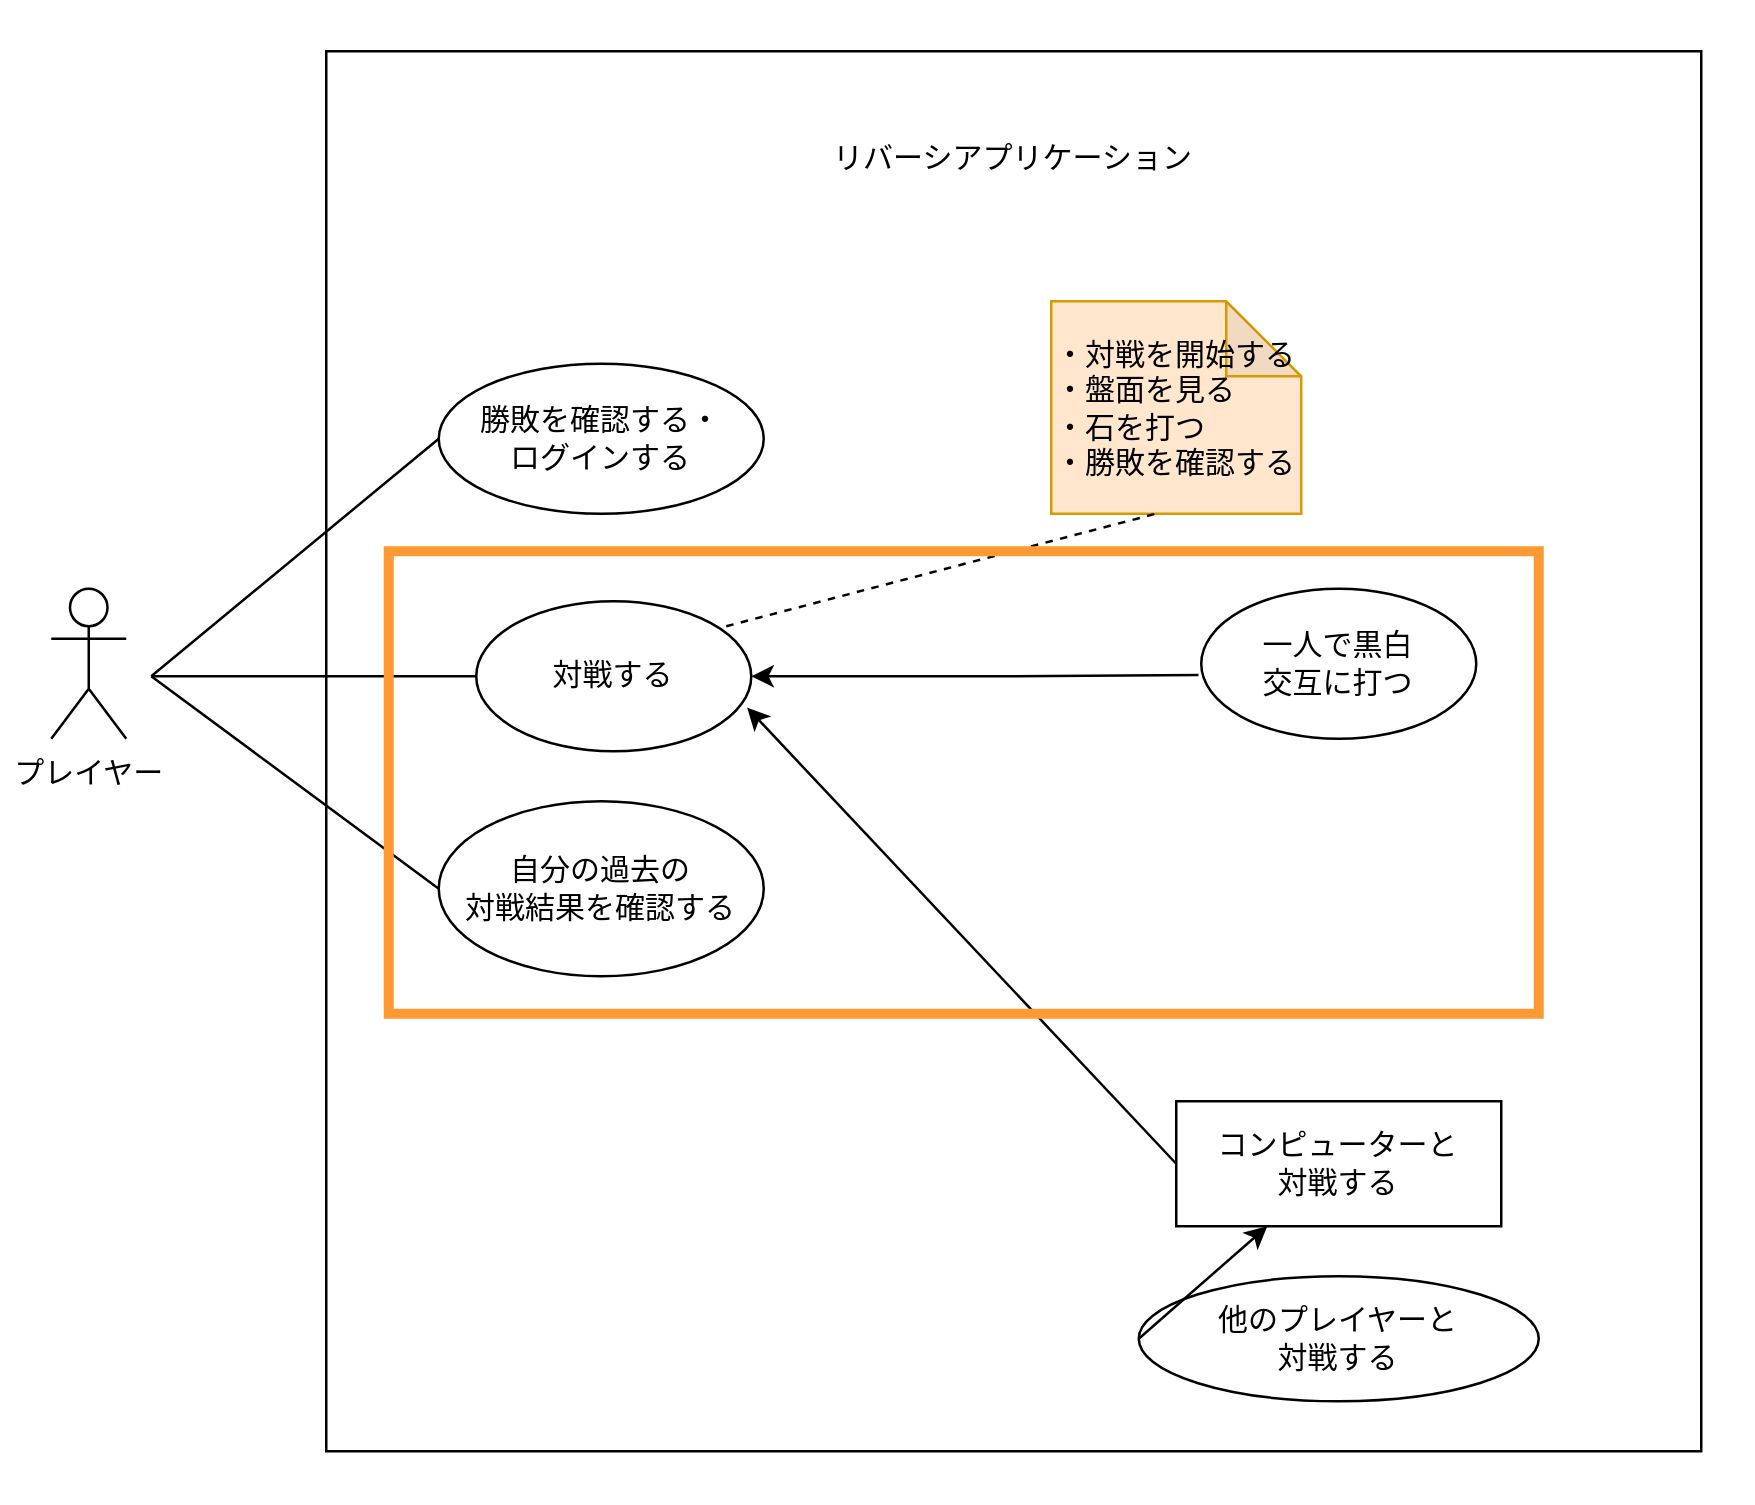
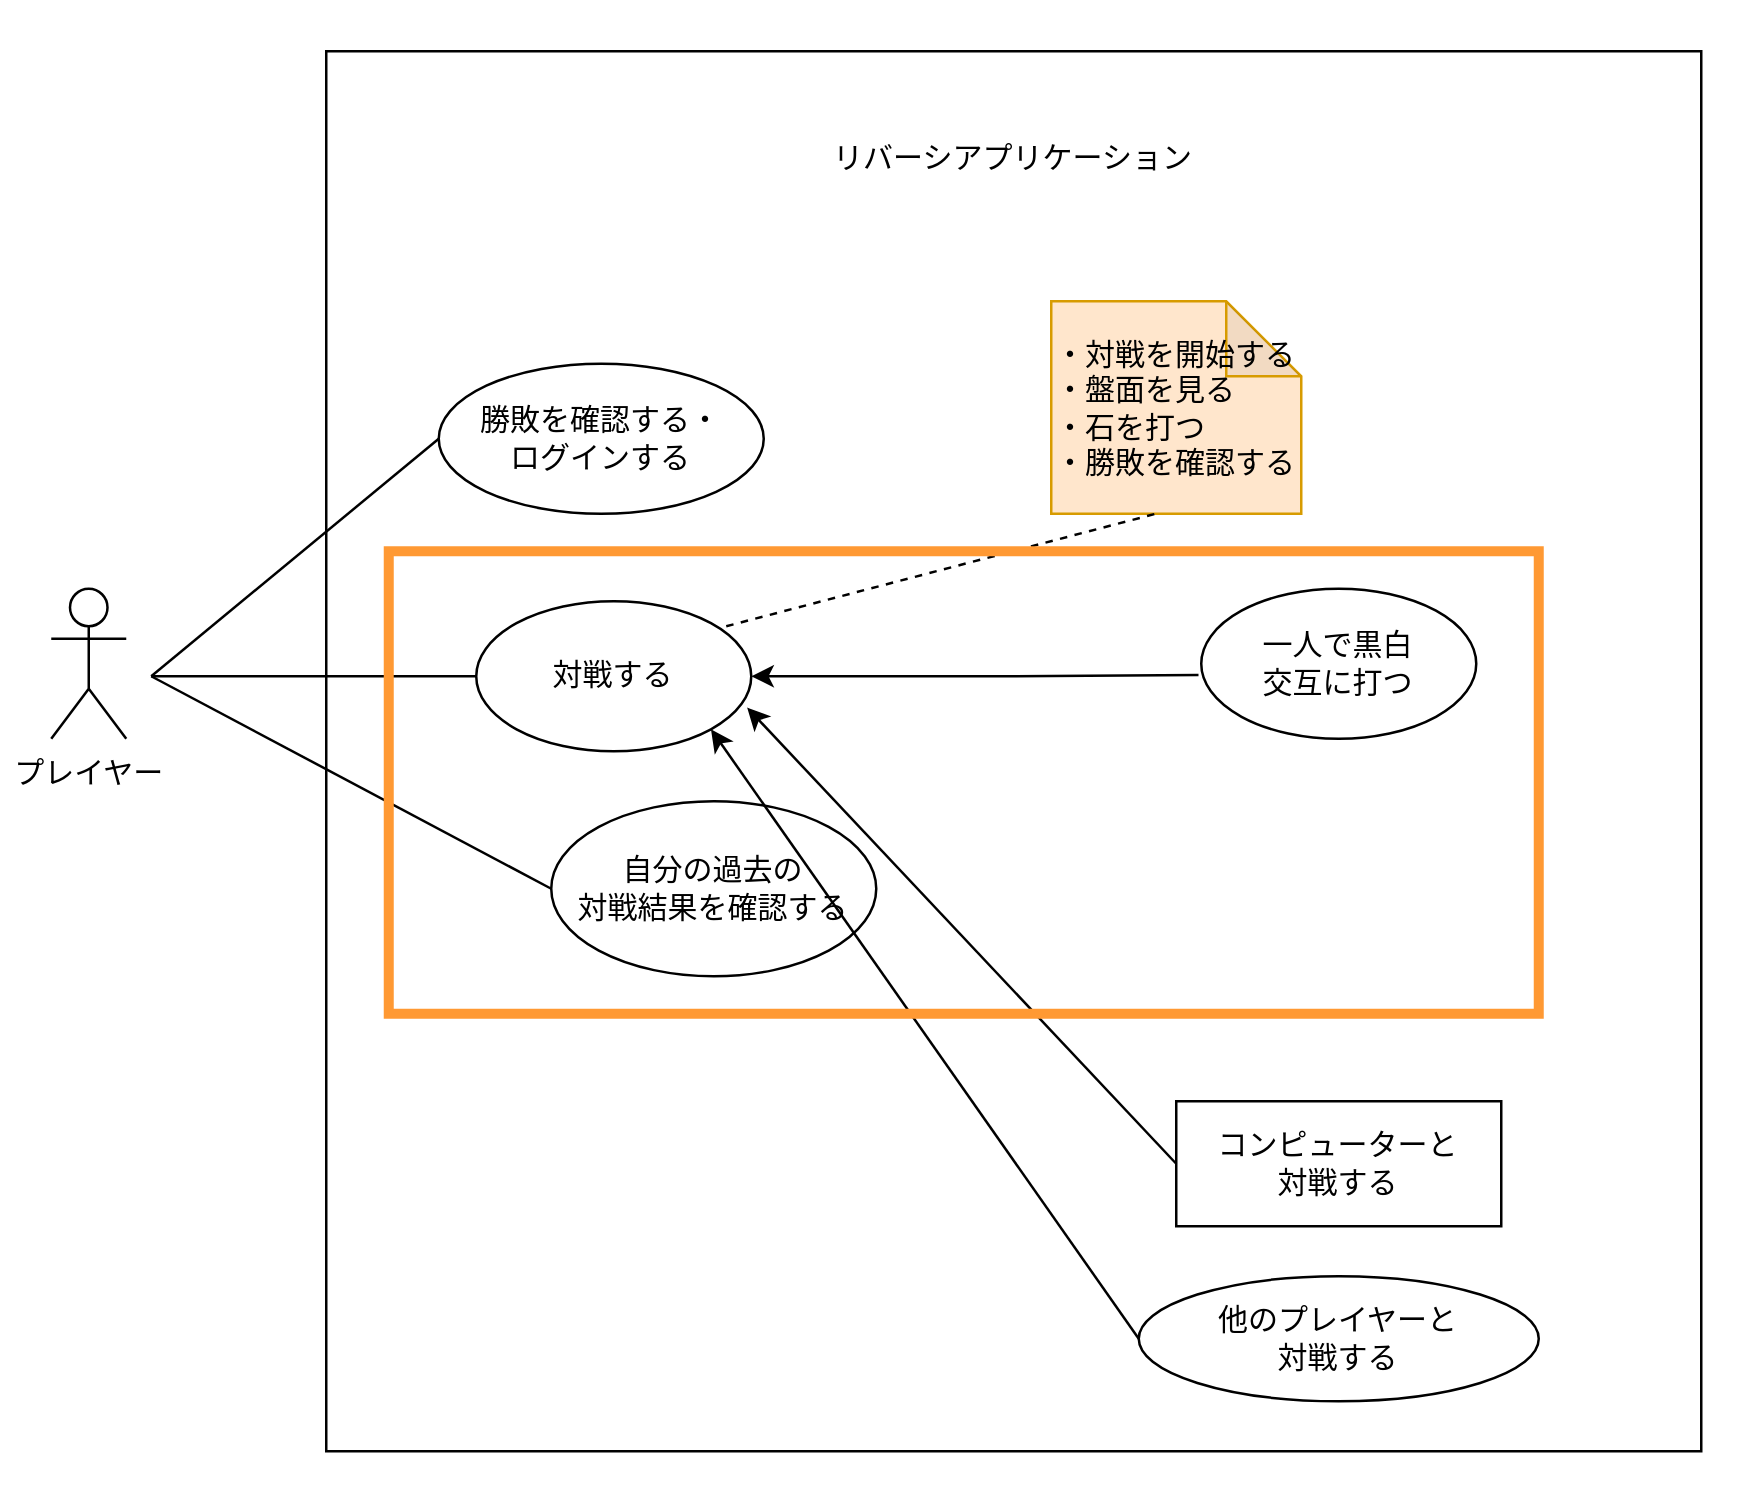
(601, 889) -> (714, 889)
(1197, 1288) -> (1026, 1178)
